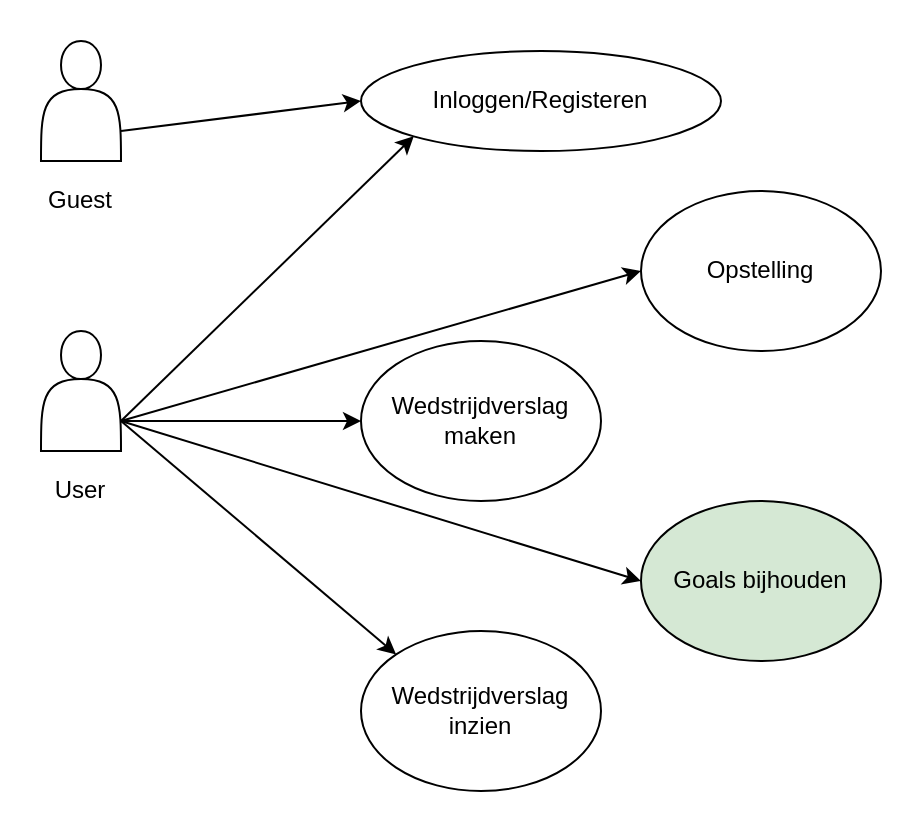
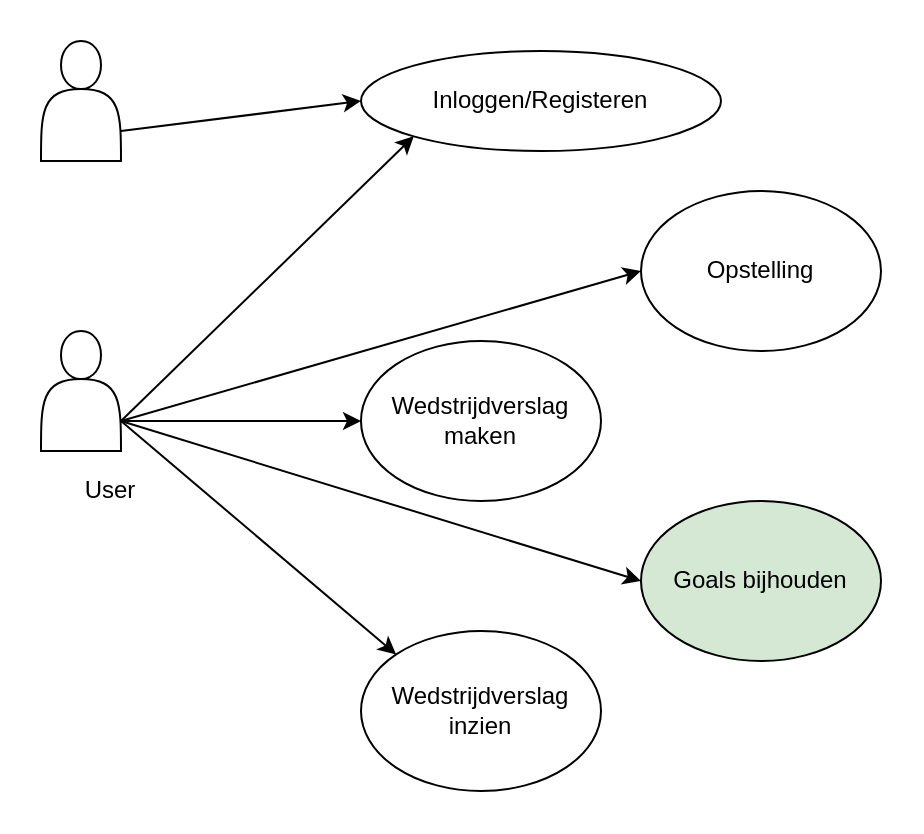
(81, 201) -> none
(81, 491) -> (111, 491)
